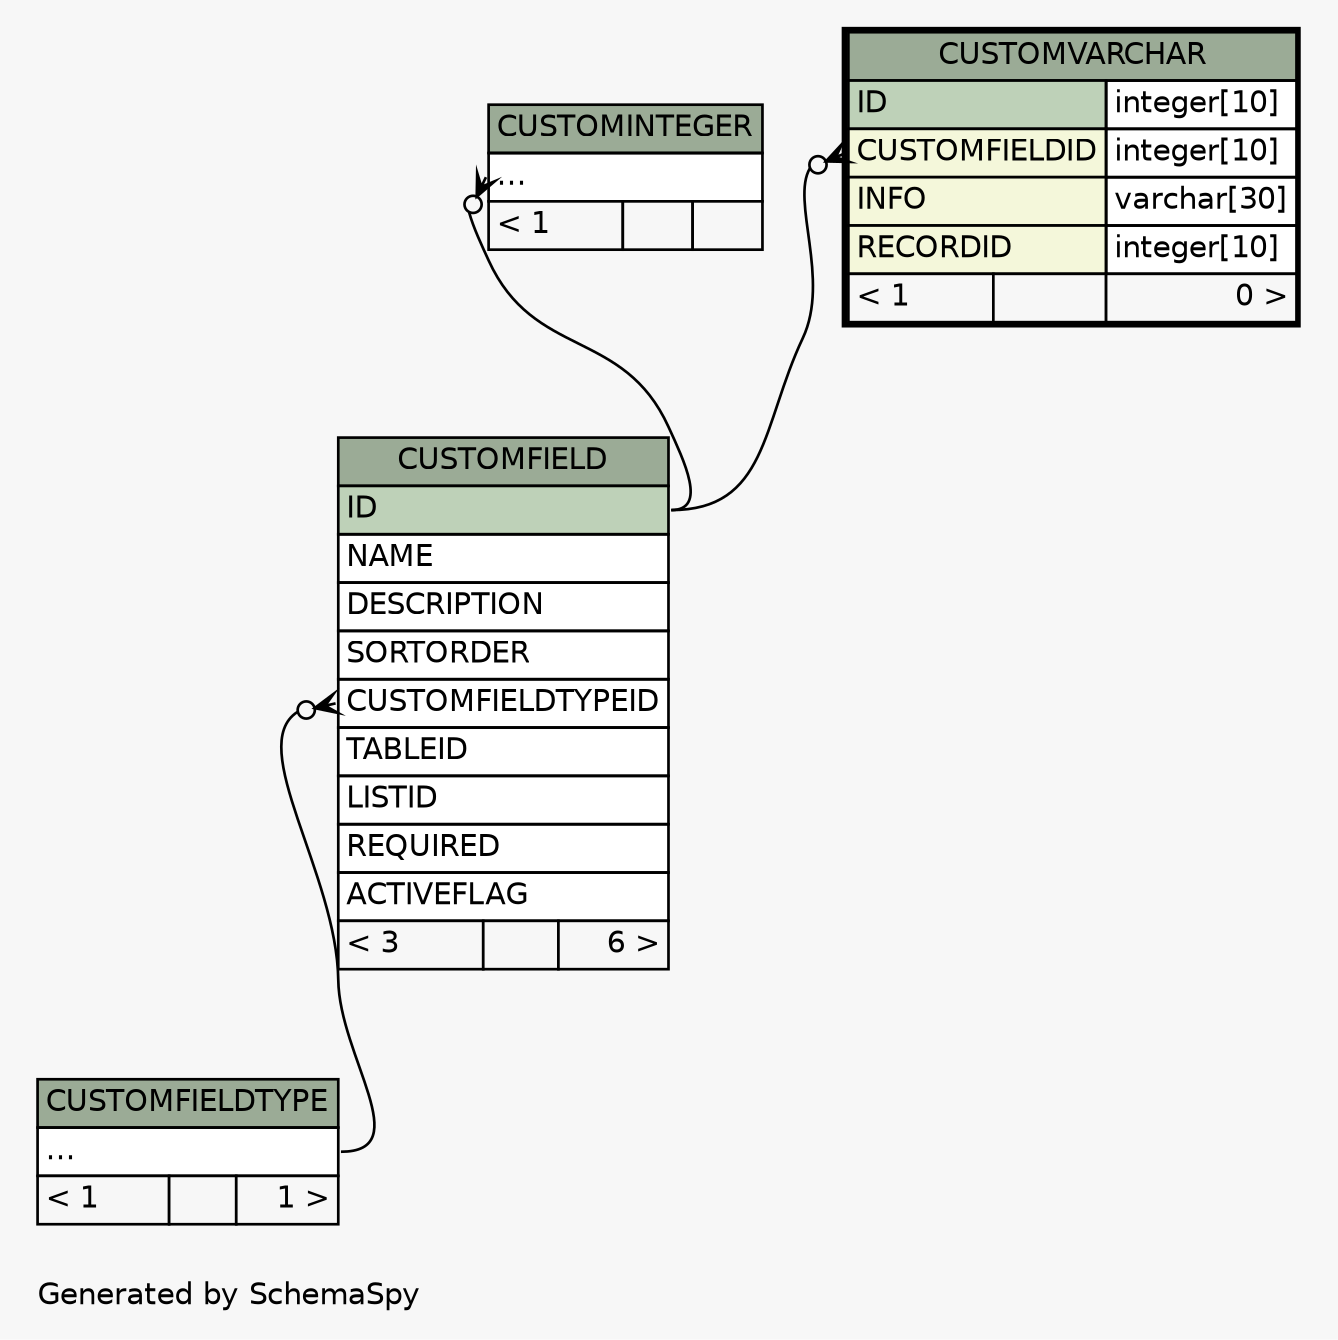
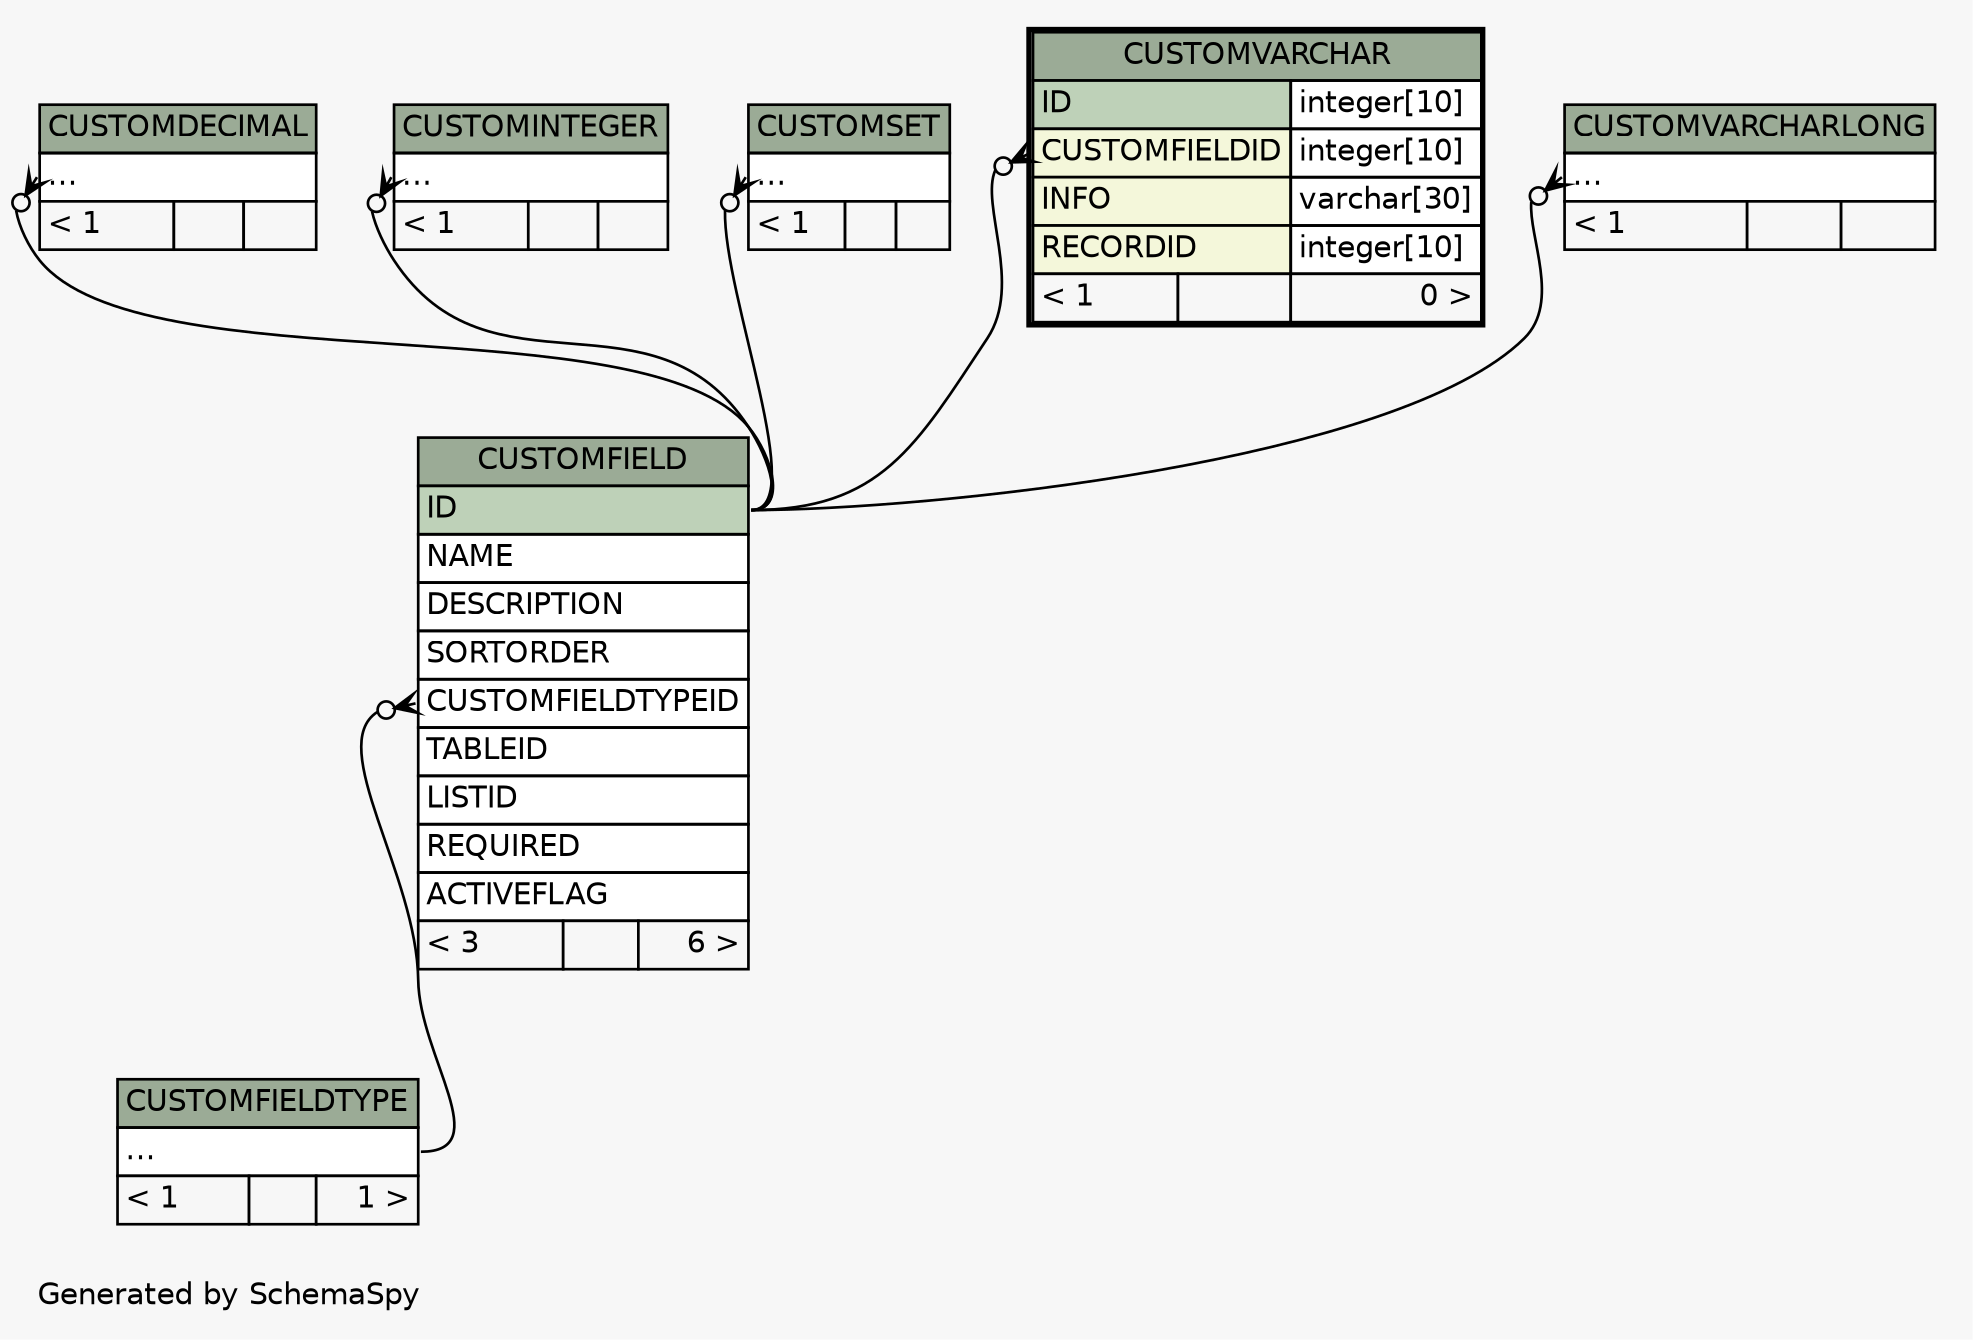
none -> (177, 177)
none -> (848, 177)
none -> (1750, 177)
